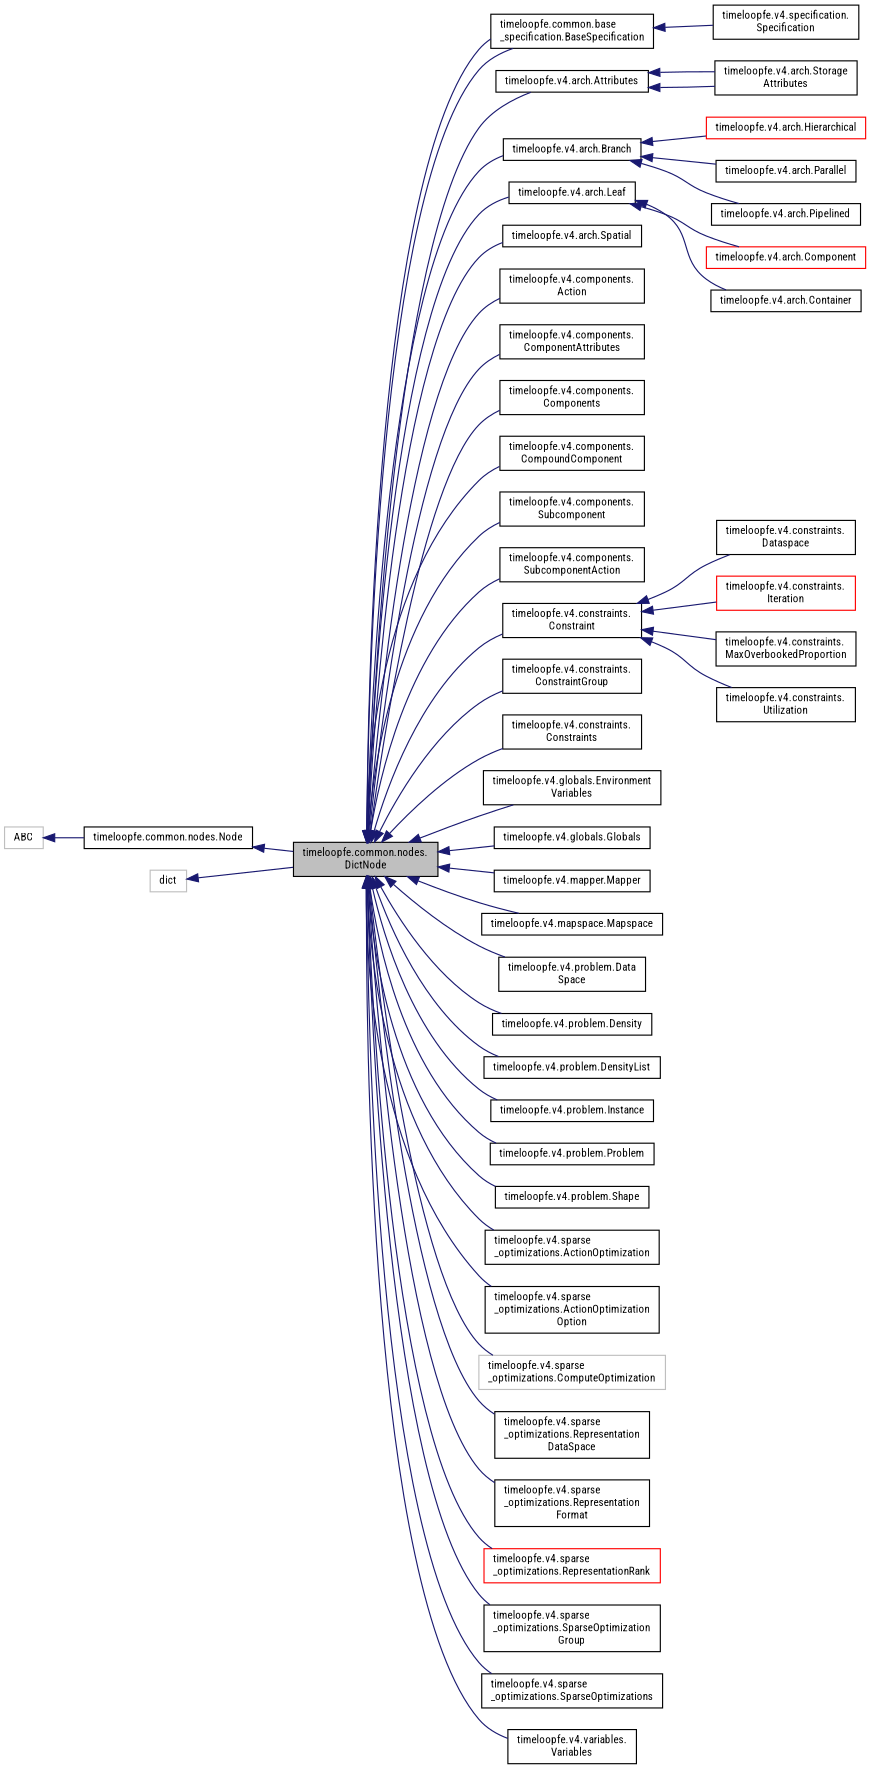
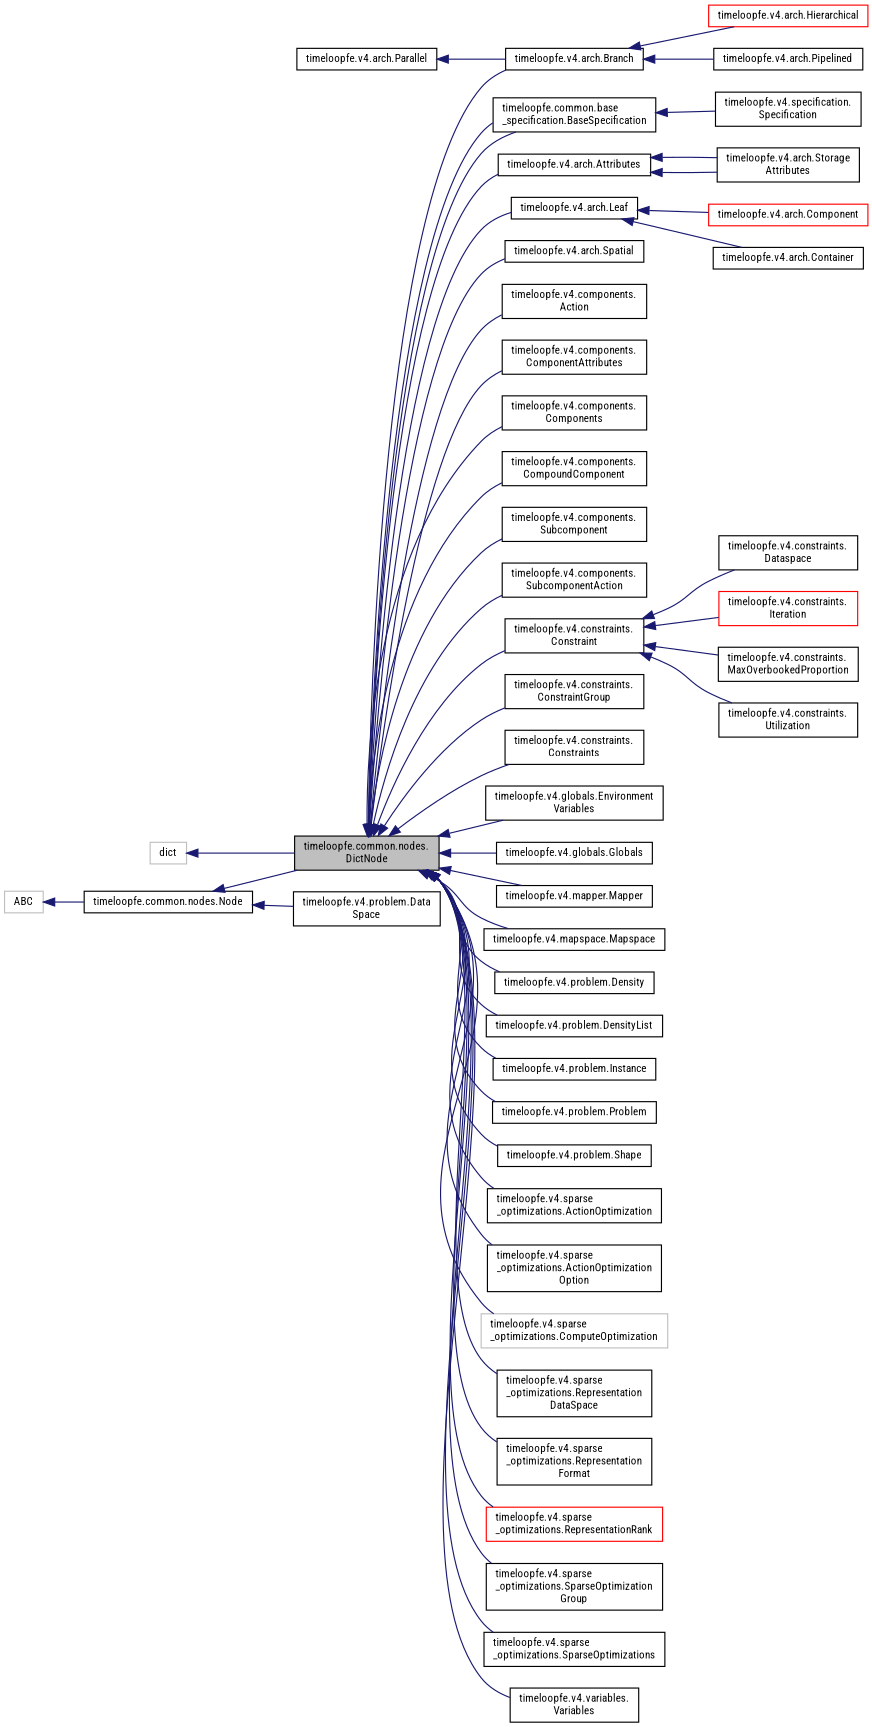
(684, 161) -> (477, 59)
(446, 926) -> (279, 906)
